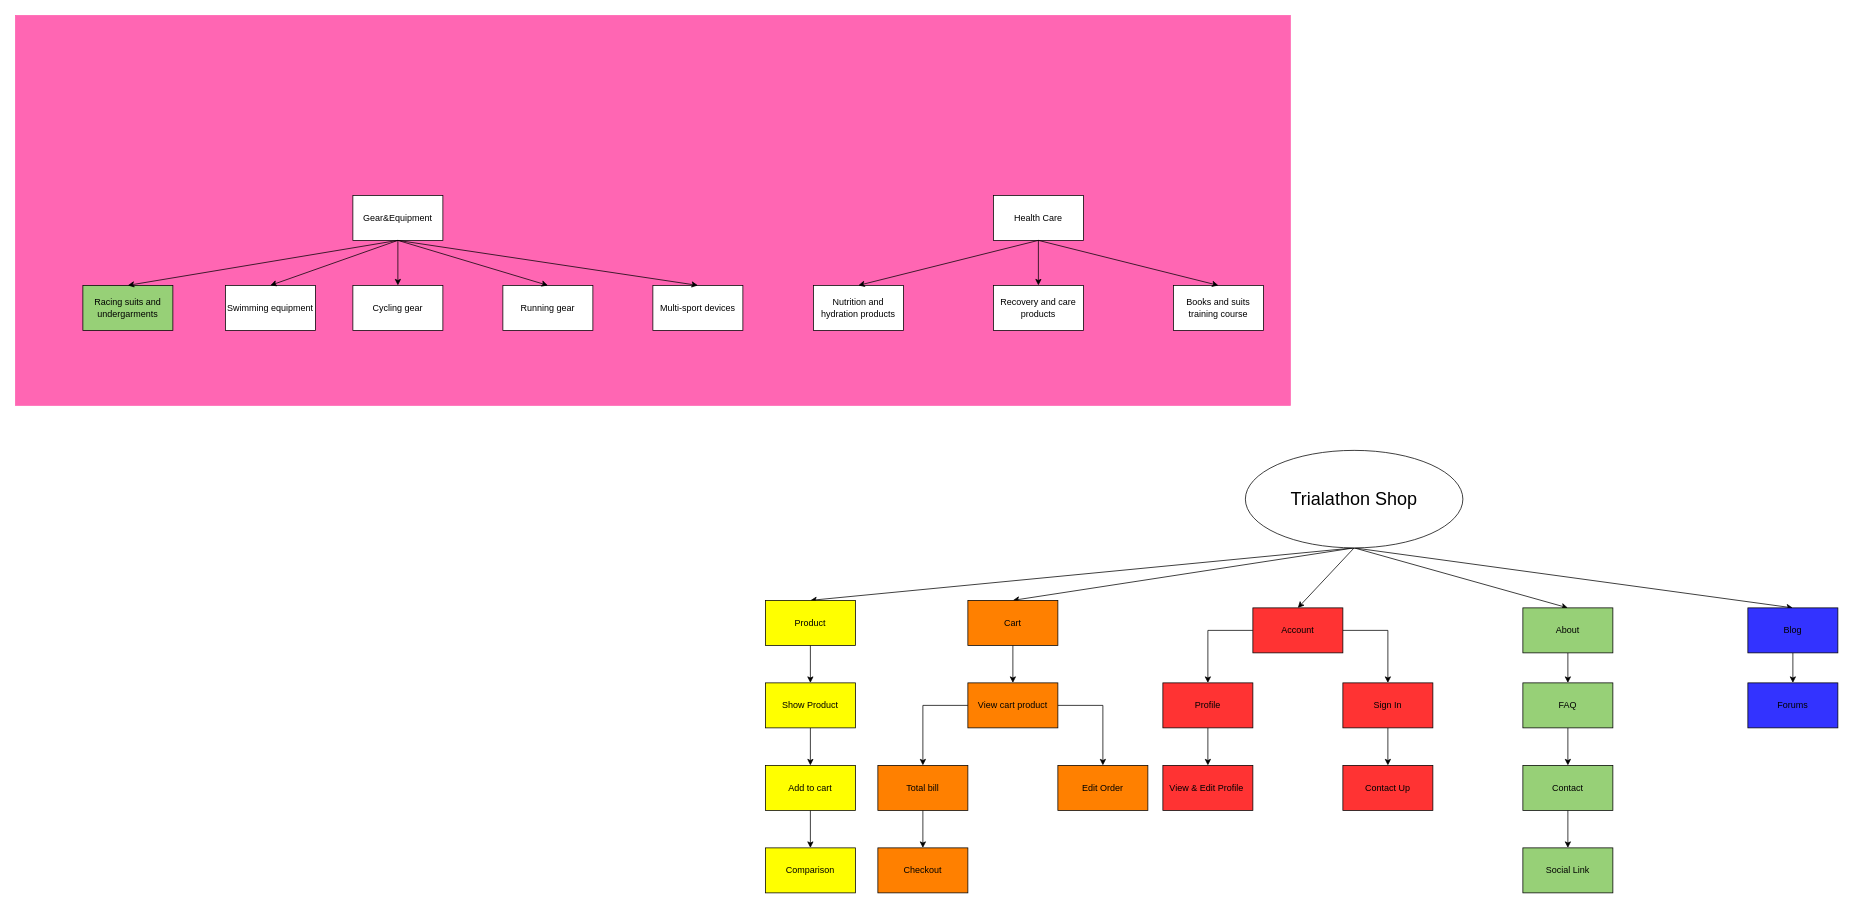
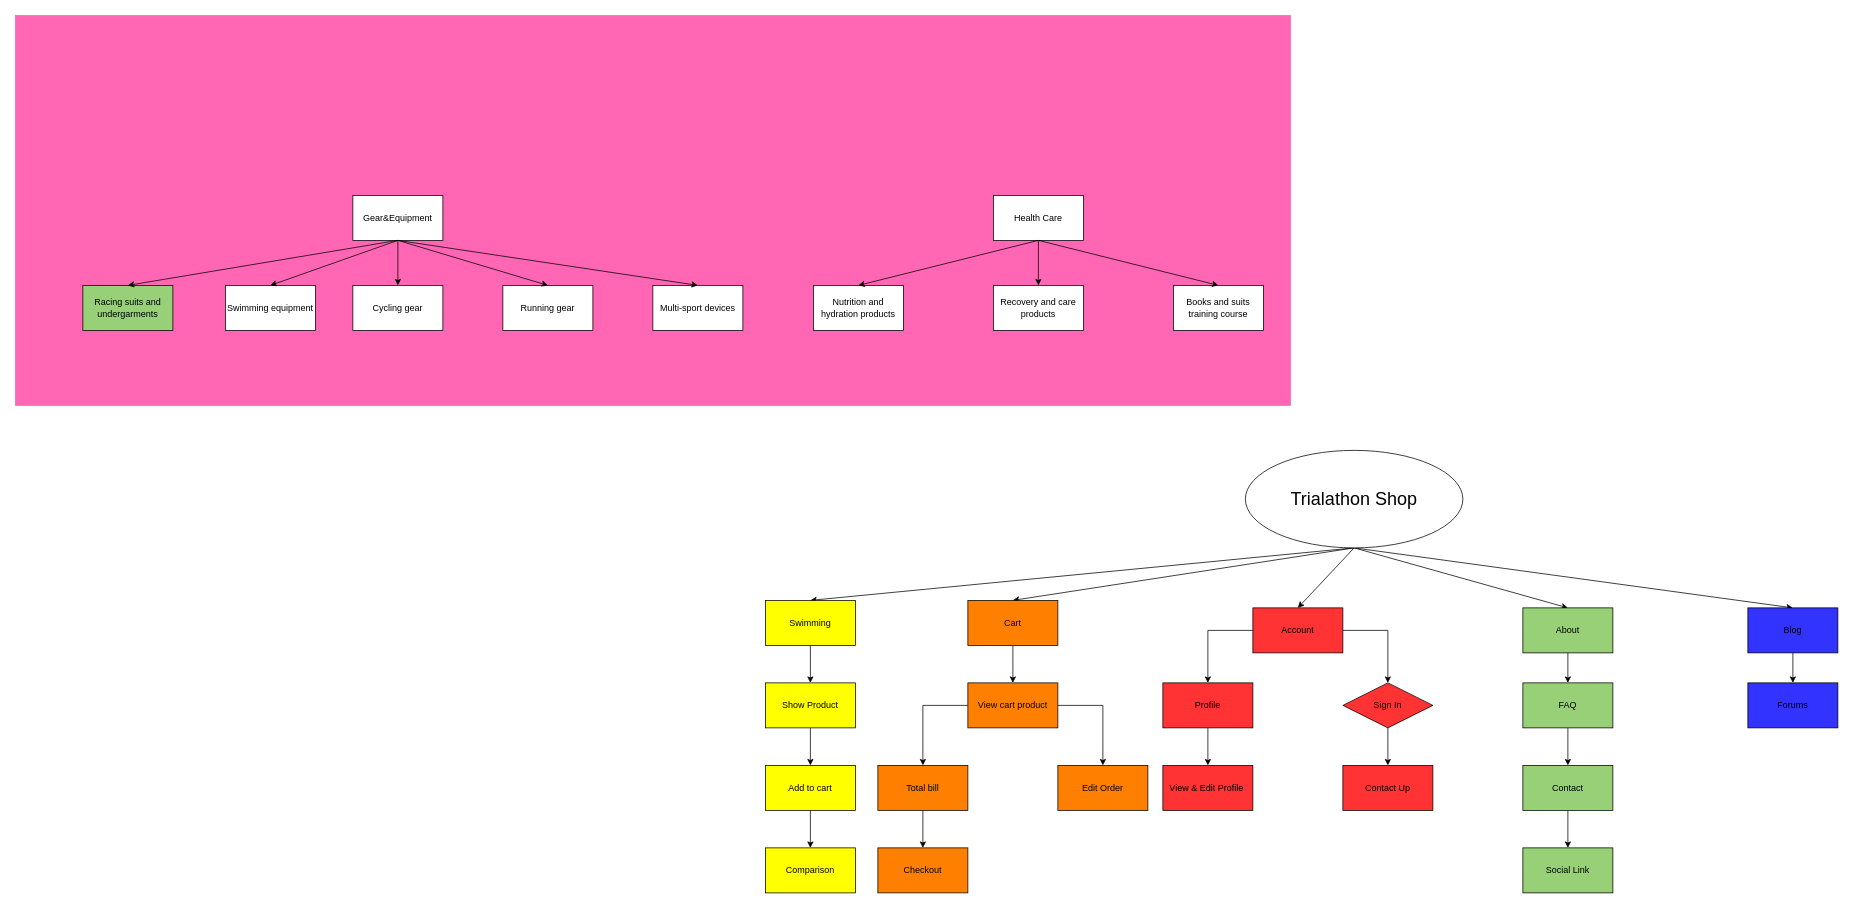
(810, 623) -> (810, 623)
(1388, 705) -> (1388, 705)
